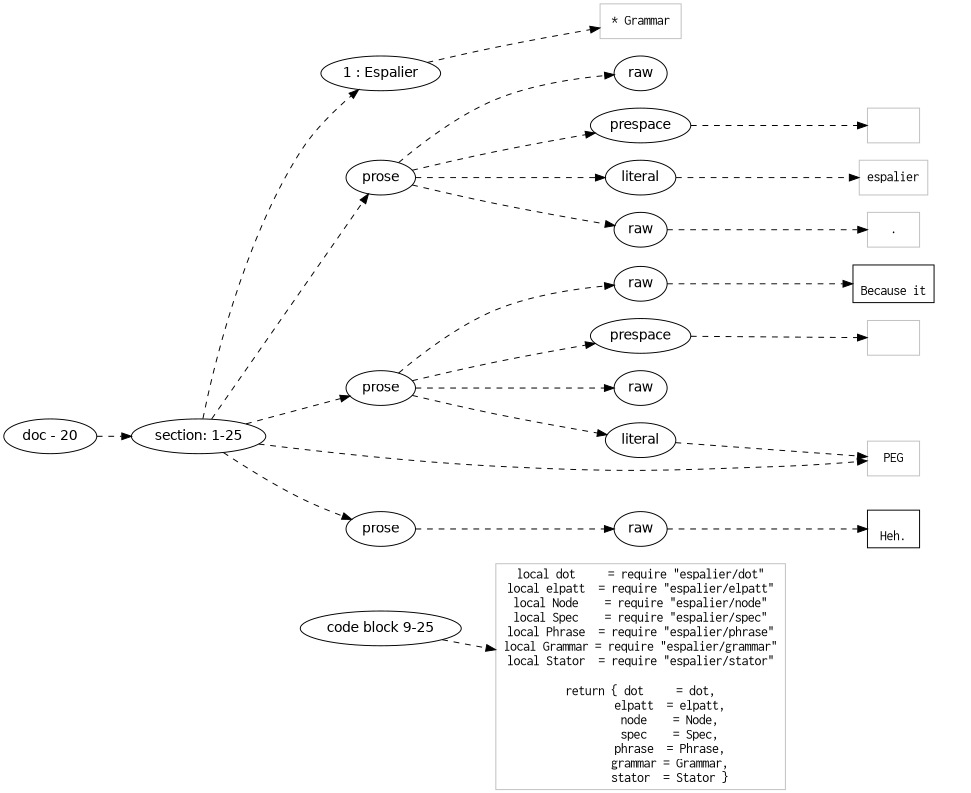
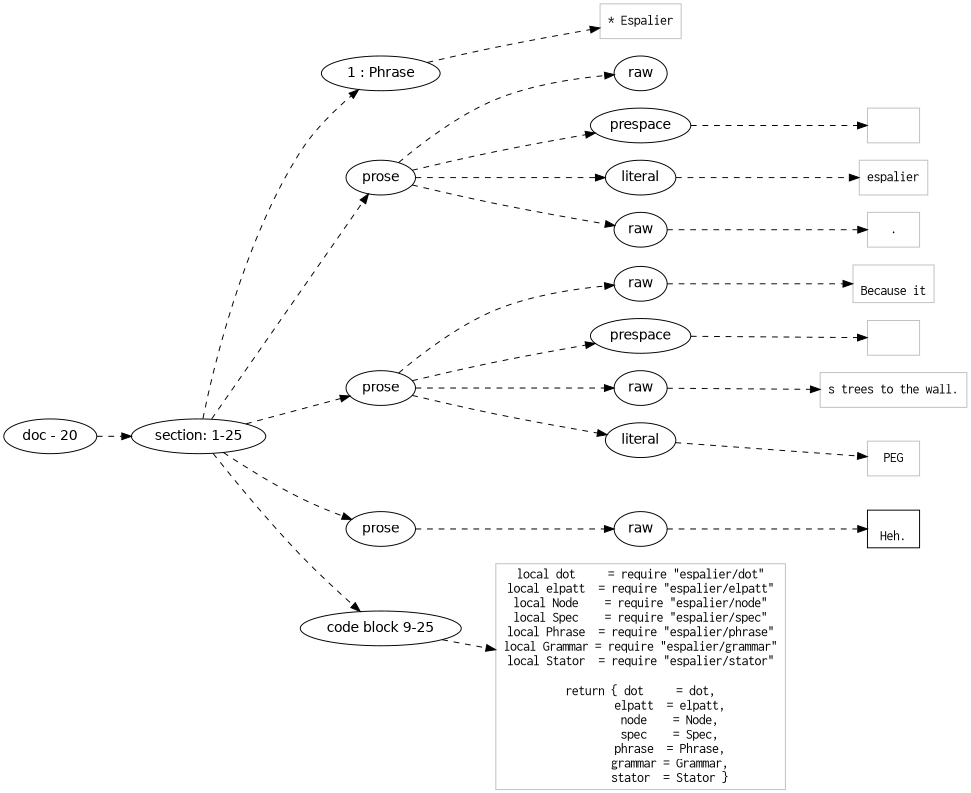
(641, 21) -> (641, 21)
(381, 73) -> (381, 73)
(894, 284) -> (894, 284)
none -> (894, 390)
(558, 469) -> (280, 532)
